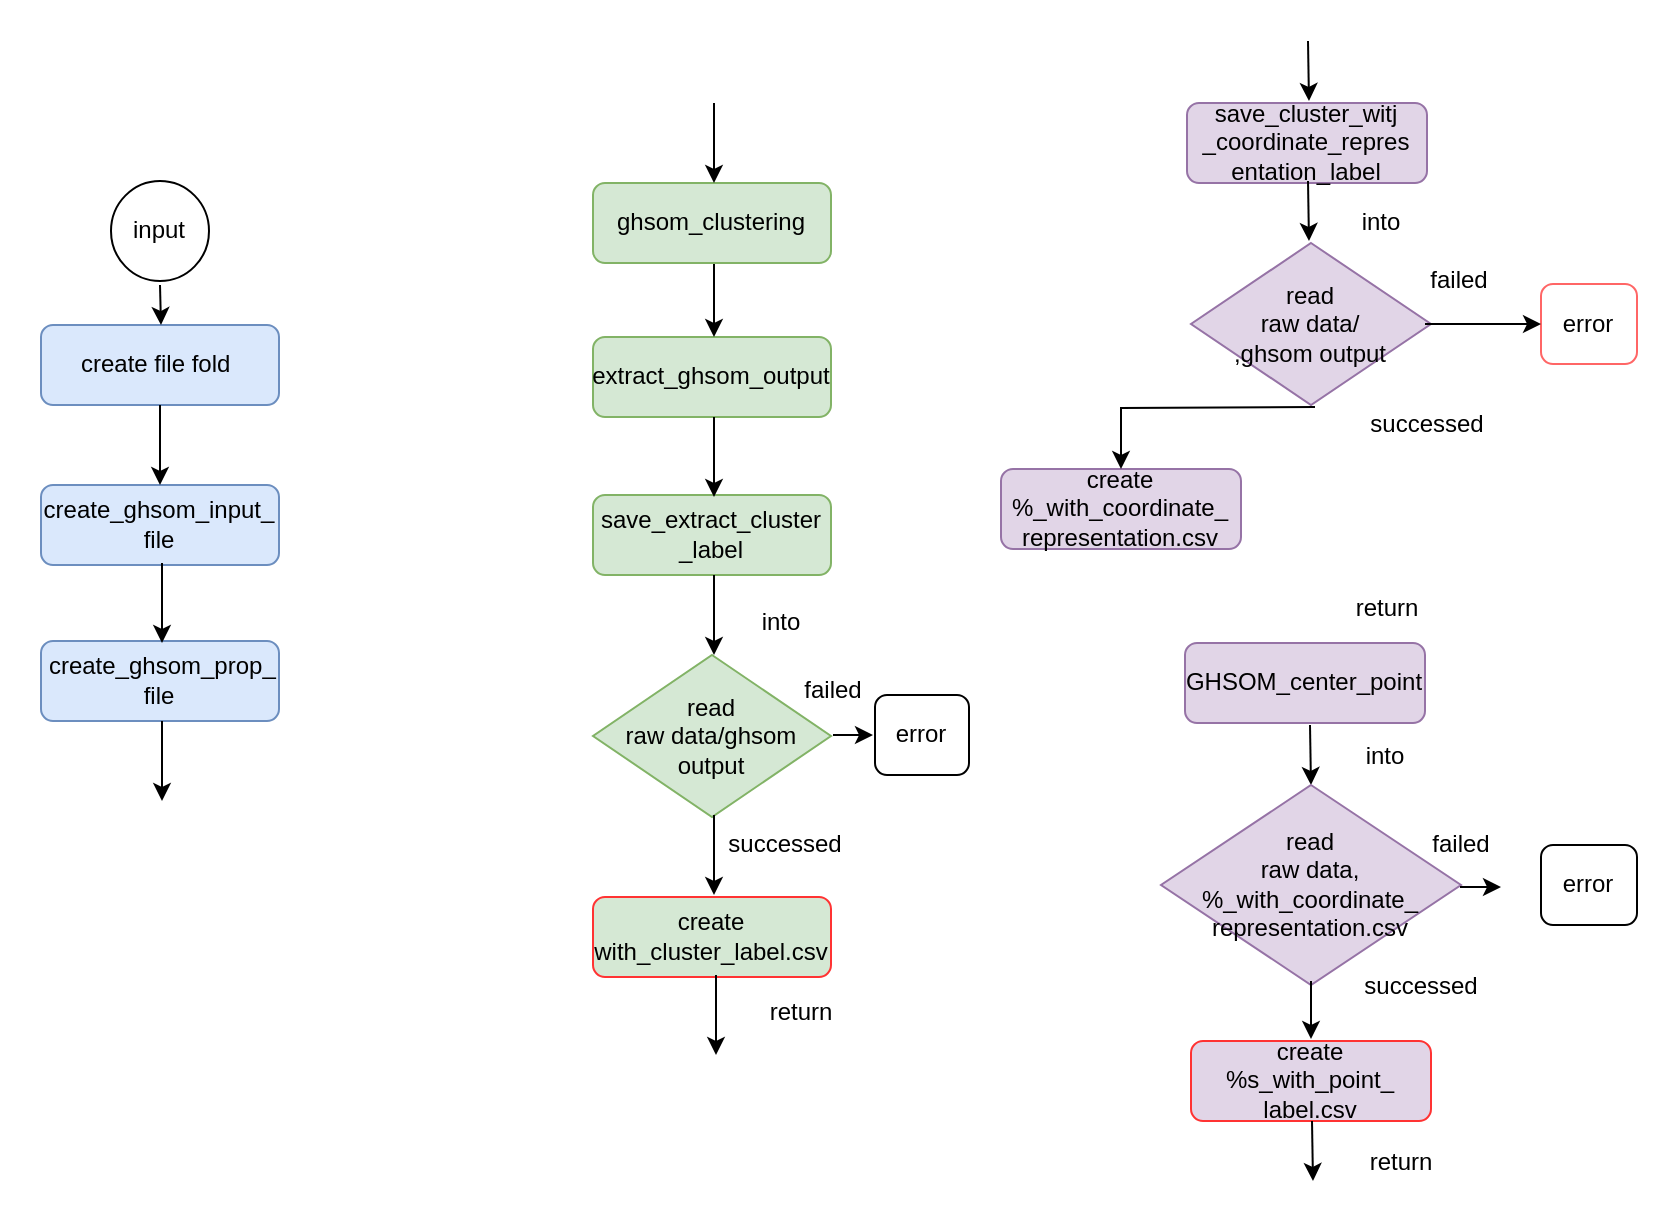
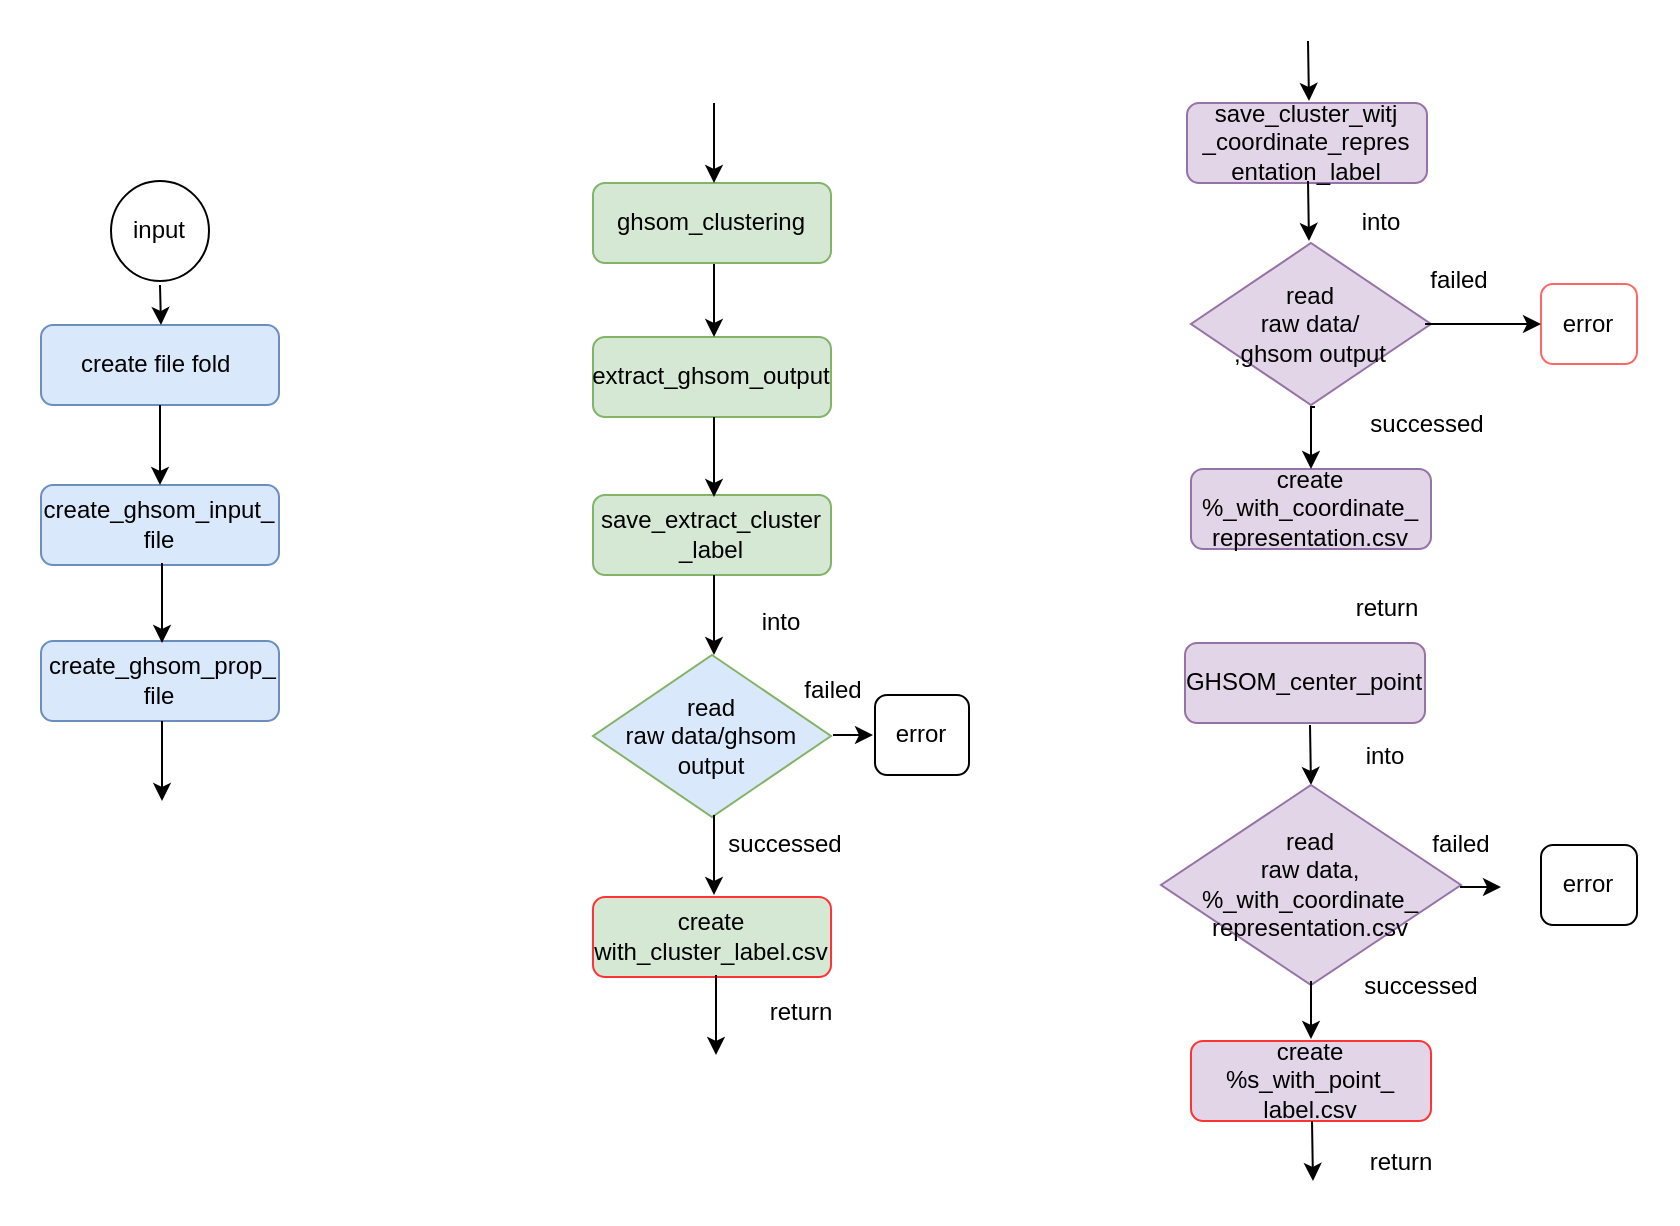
(1121, 509) -> (1311, 509)
(712, 736) -> (712, 736)
